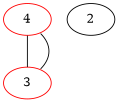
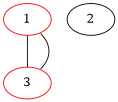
(27, 19) -> (27, 19)
